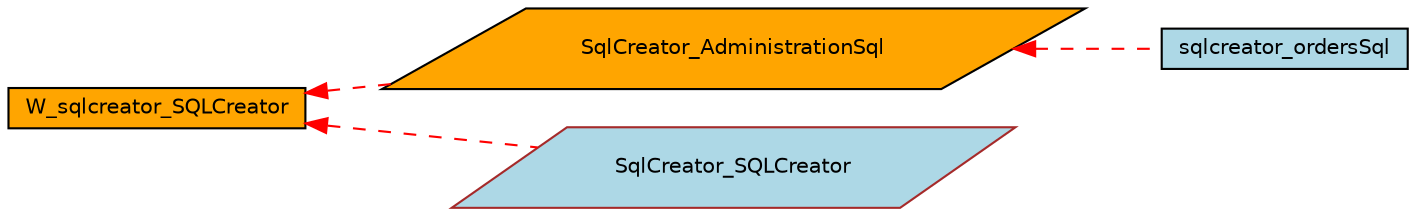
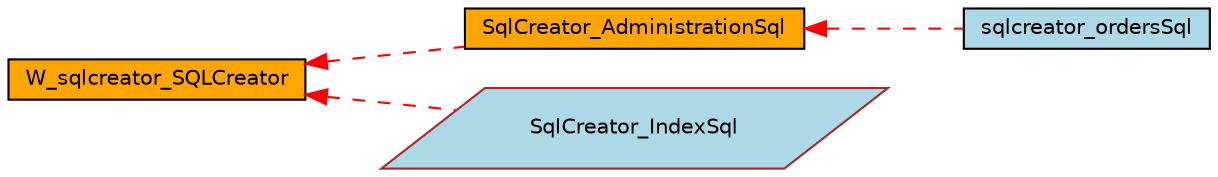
(734, 49) -> (635, 29)
(734, 168) -> (635, 128)
